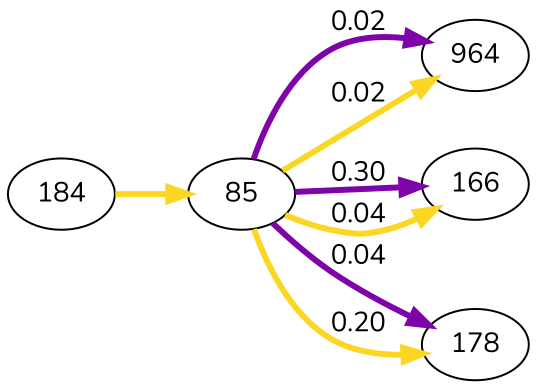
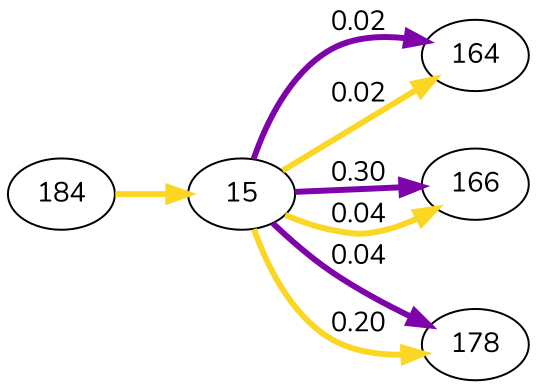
(475, 55) -> (475, 55)
(242, 194) -> (242, 194)
